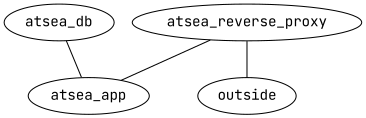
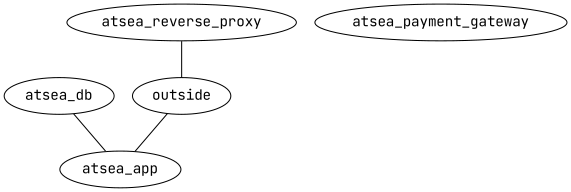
none -> (441, 22)
(166, 60) -> (151, 133)
